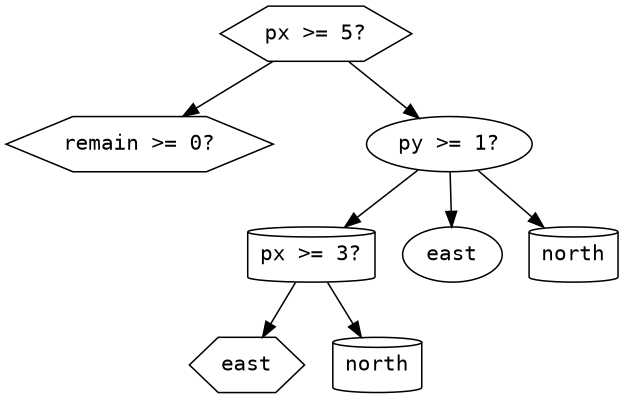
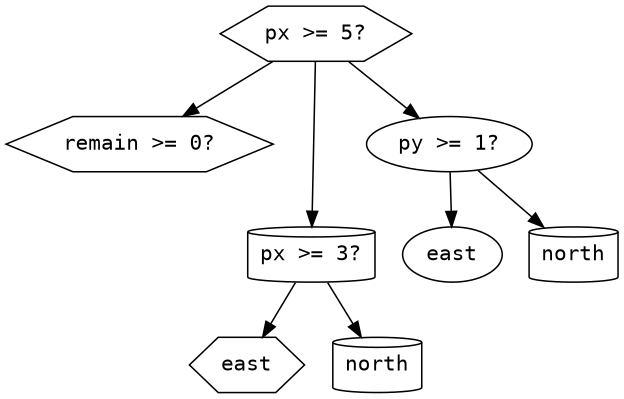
(388, 194) -> (314, 136)
